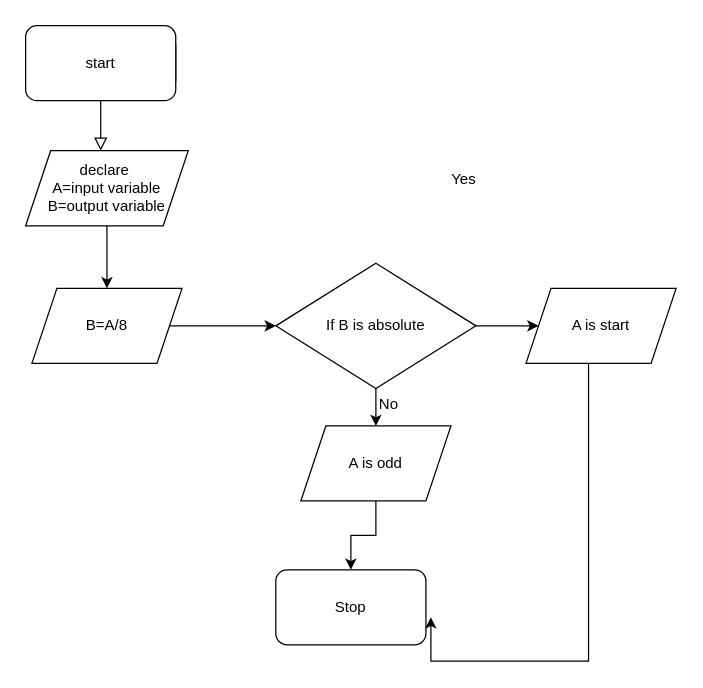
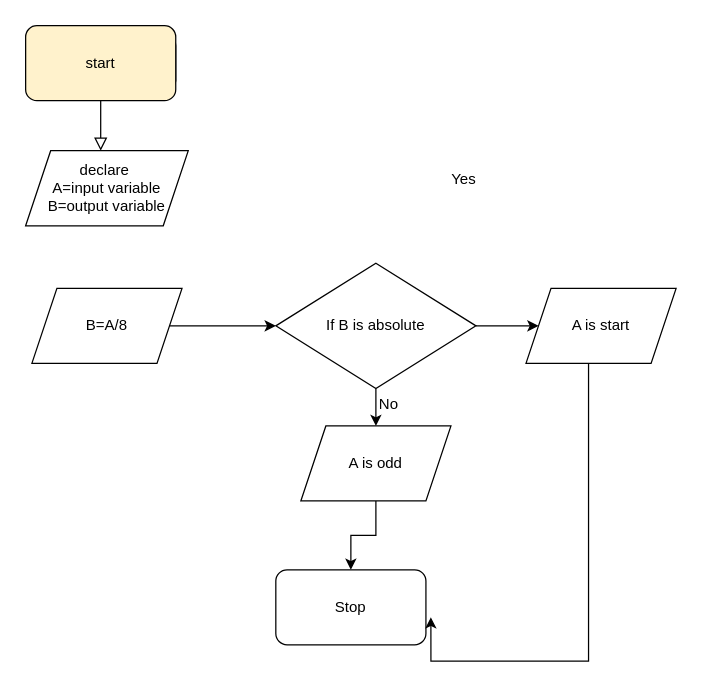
(101, 63) -> (101, 63)
(107, 253) -> none
